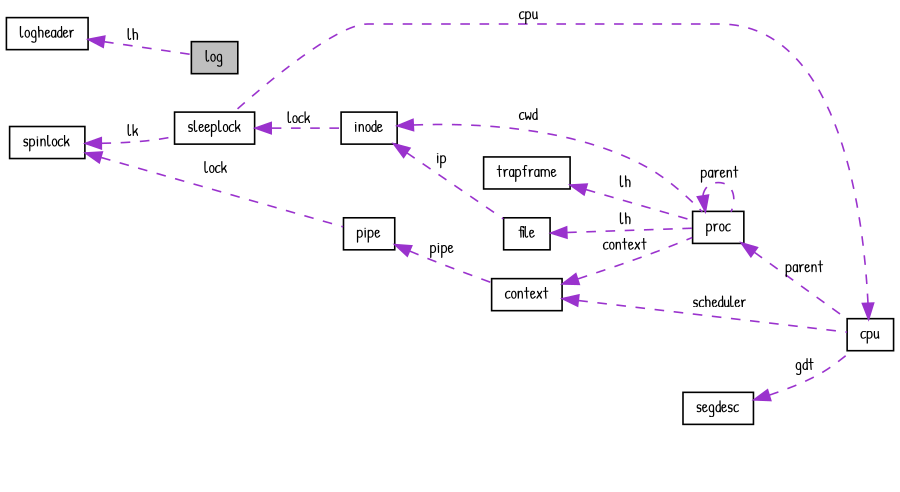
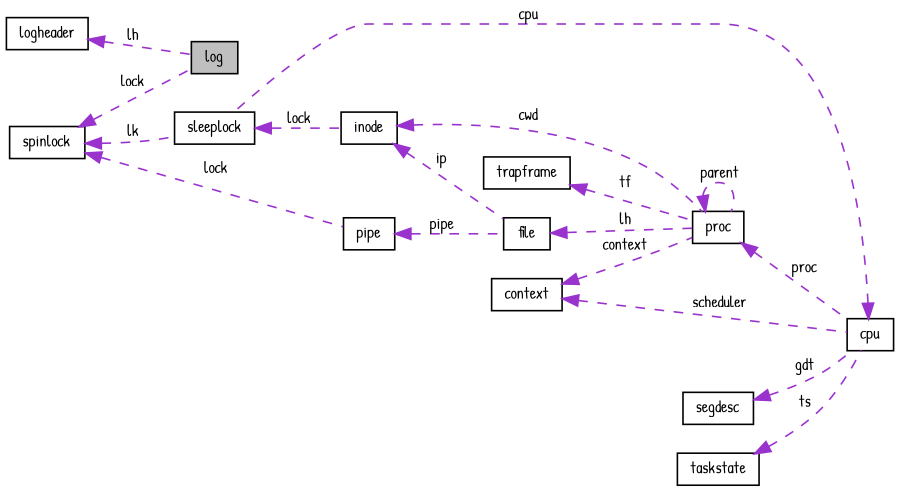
none -> (142, 94)
(624, 183) -> (624, 183)
(450, 267) -> (457, 234)
(803, 268) -> (803, 268)
none -> (718, 469)
